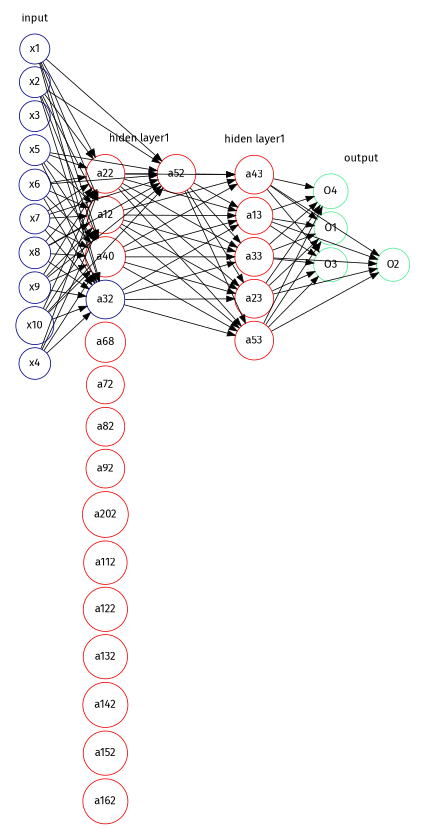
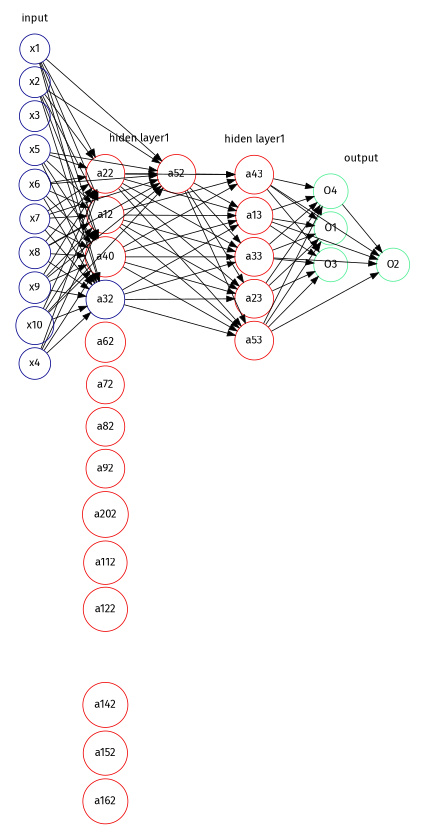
(321, 282) -> (360, 225)
(105, 342) -> (105, 342)
(105, 657) -> none
